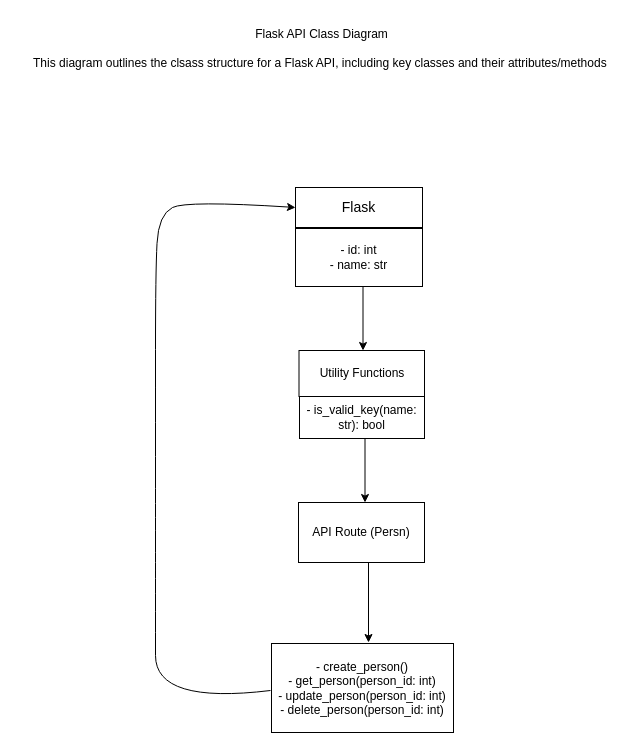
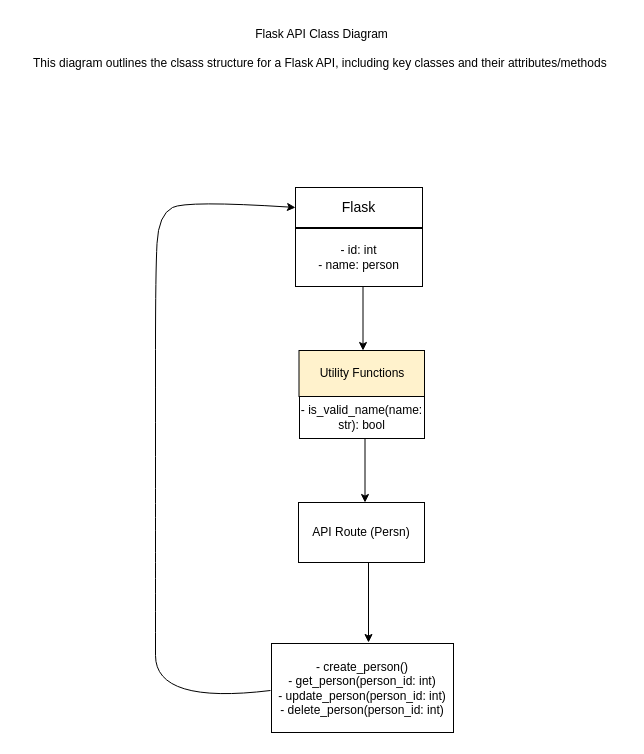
(359, 258) -> (359, 258)
(362, 374) -> (362, 374)
(362, 418) -> (362, 418)
